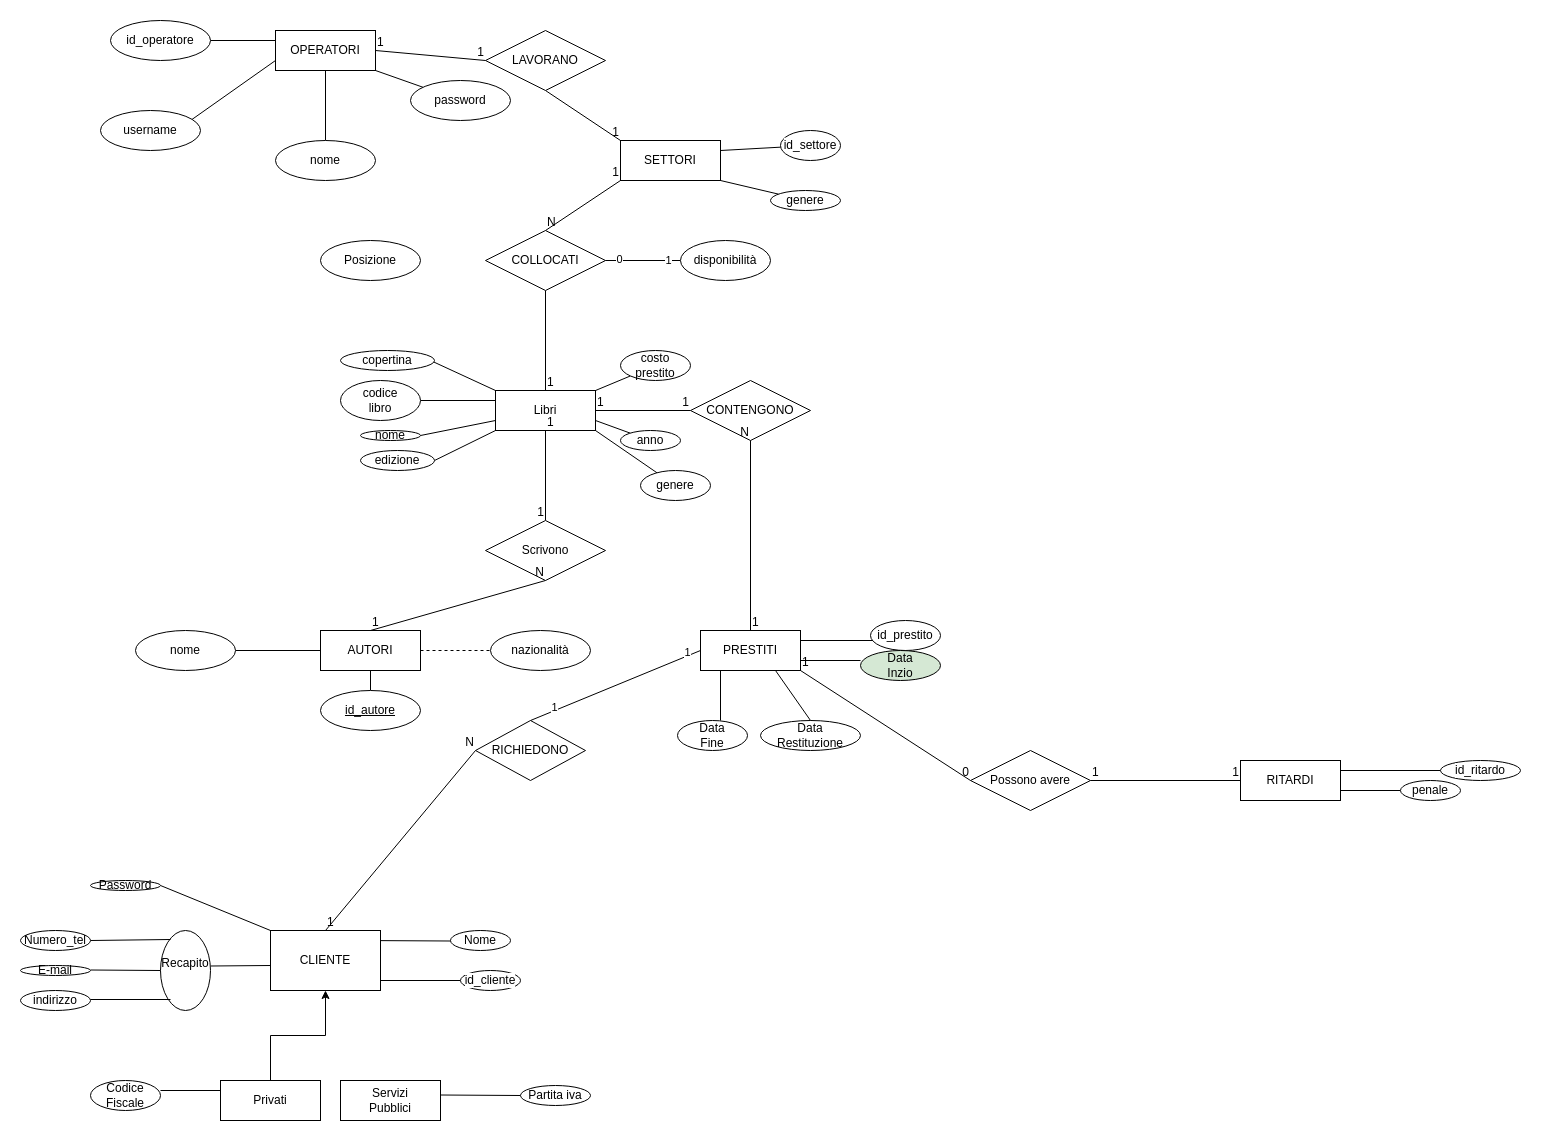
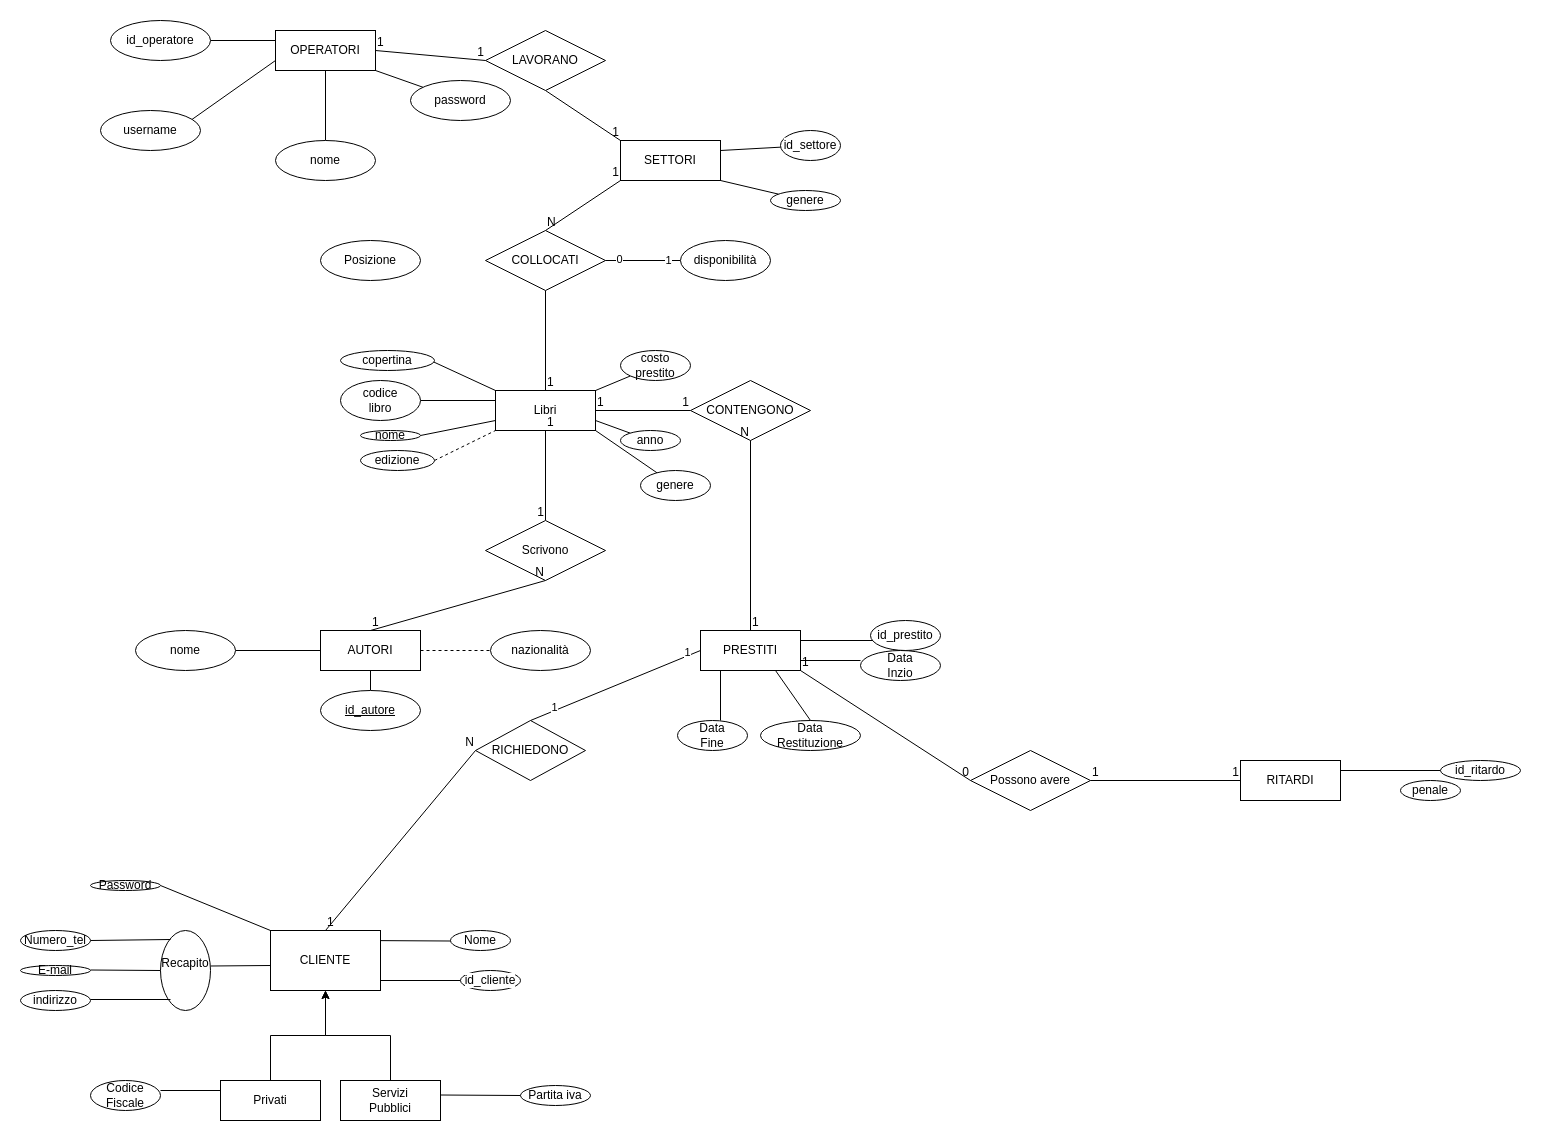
(465, 445) -> (465, 445)
(901, 666) -> (901, 666)
(1371, 791) -> none
none -> (381, 1036)
